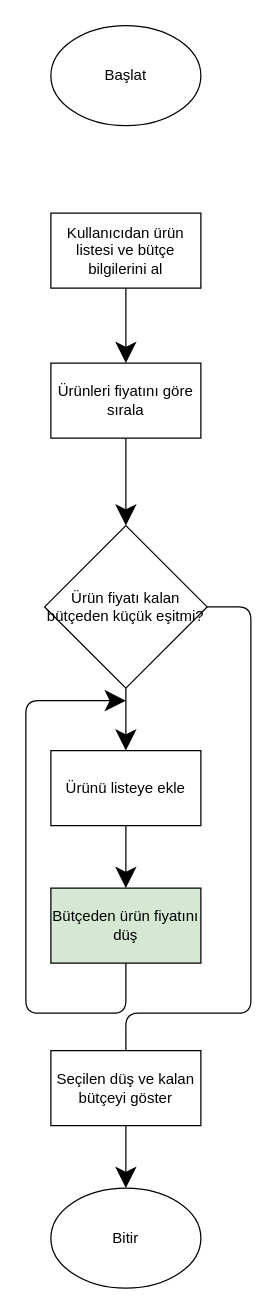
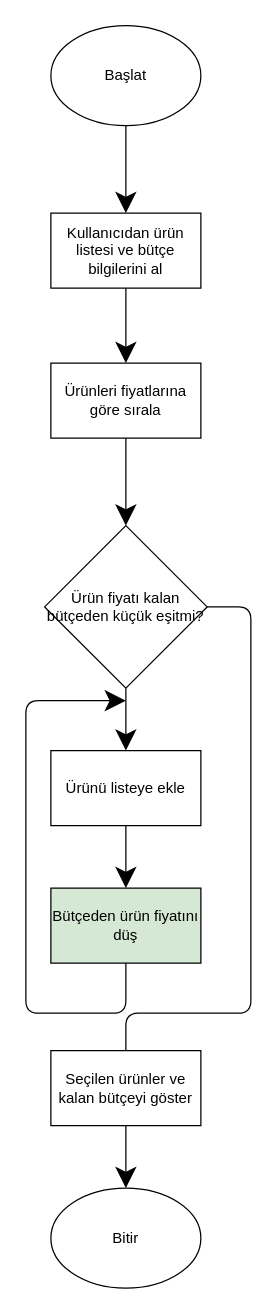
none -> (126, 162)
(126, 401) -> (126, 401)
(126, 1088) -> (126, 1088)
